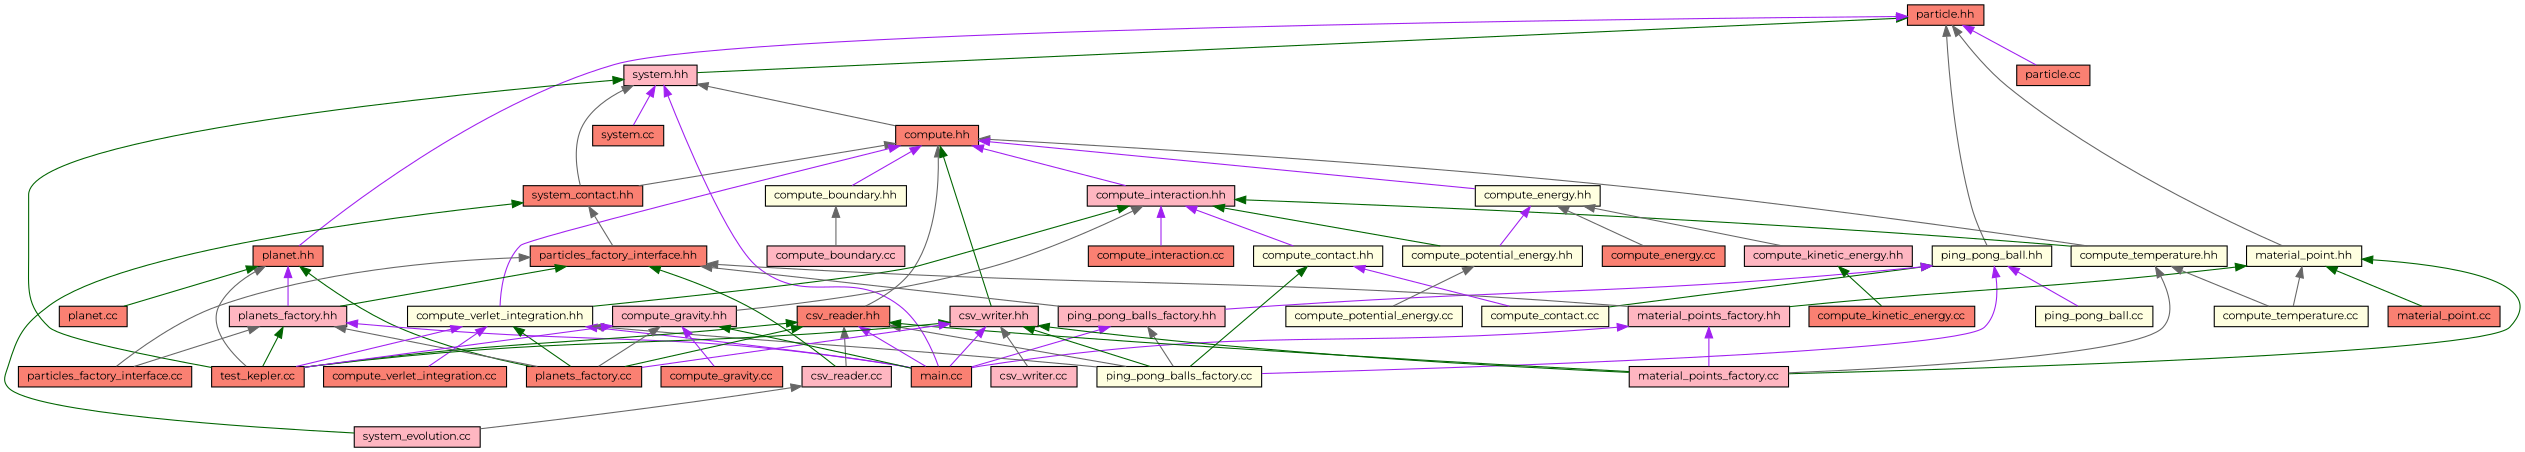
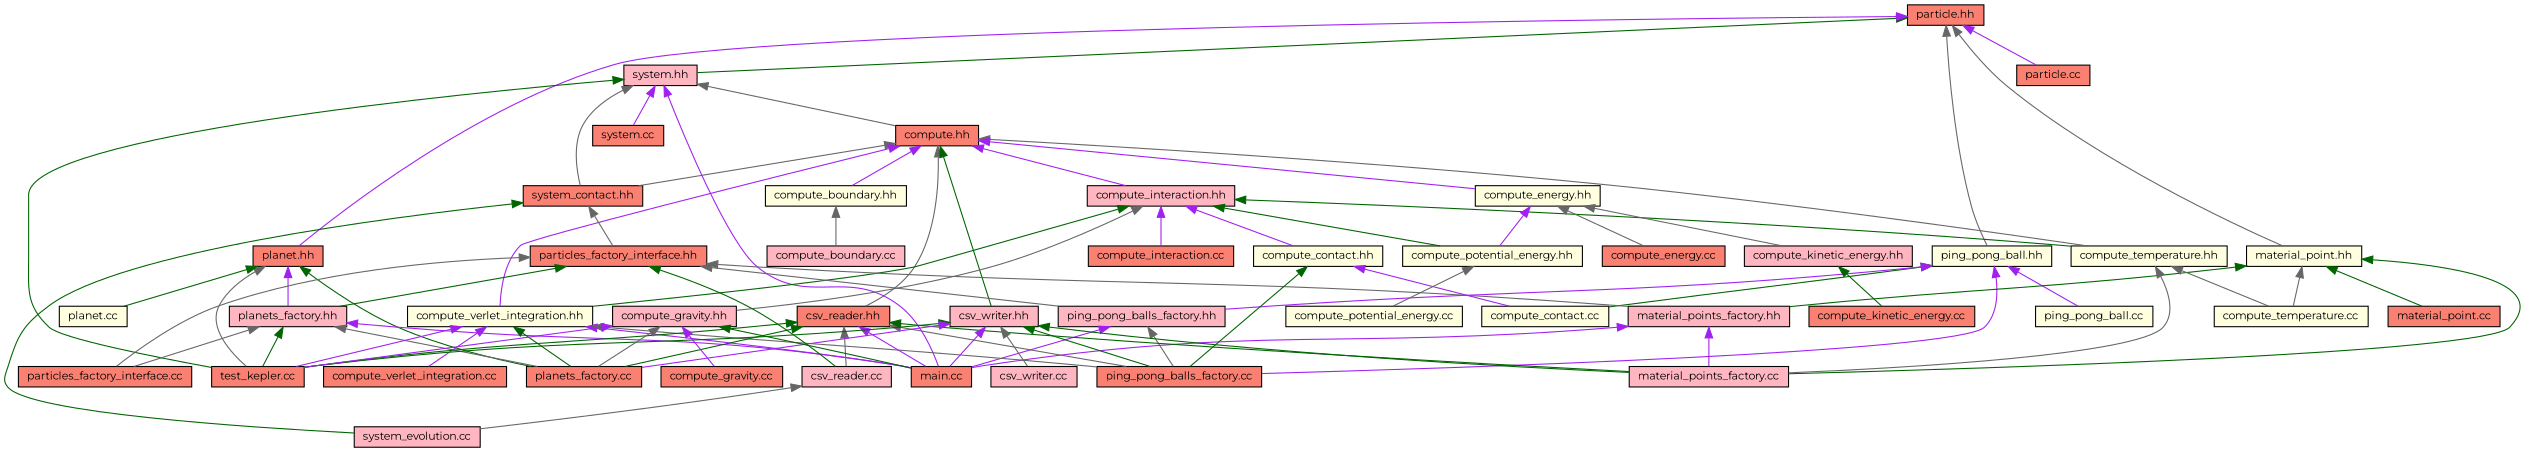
(93, 316) -> (93, 316)
(1179, 377) -> (1179, 377)
